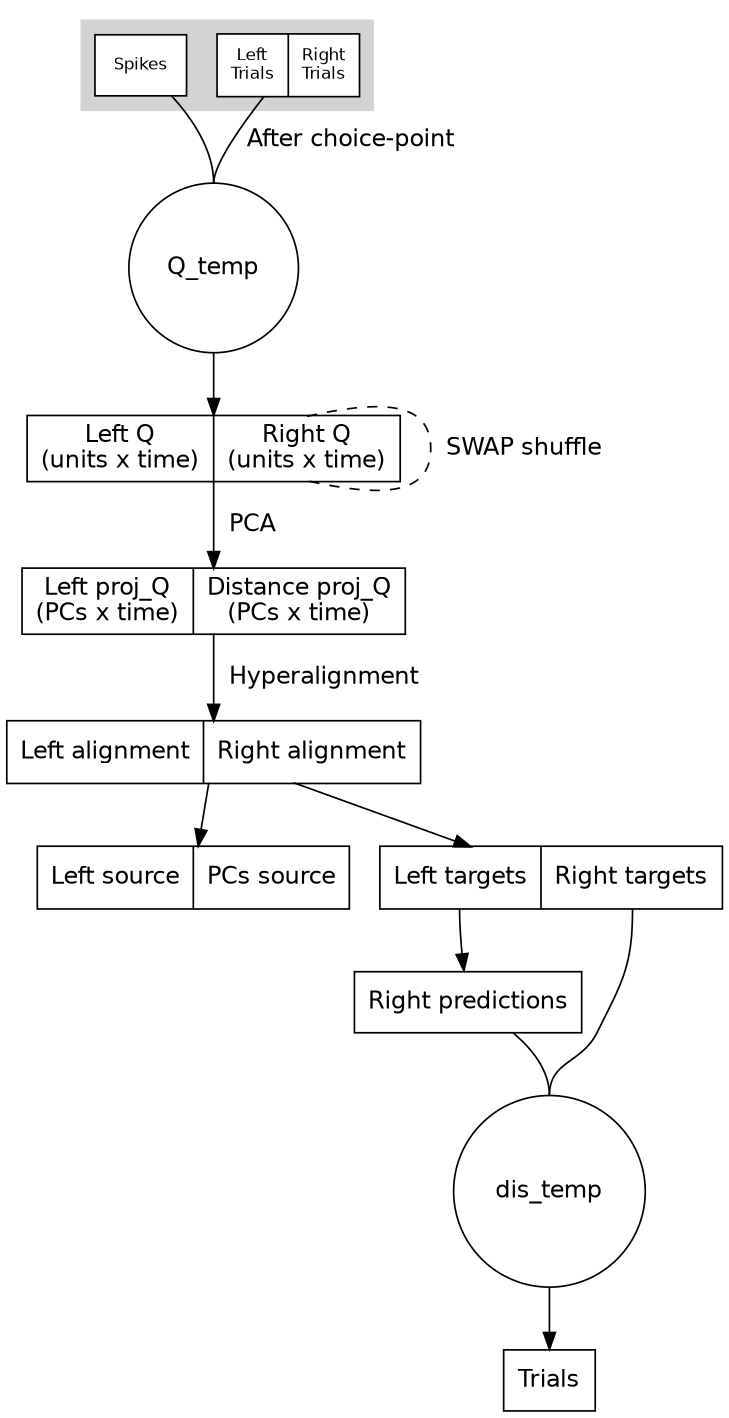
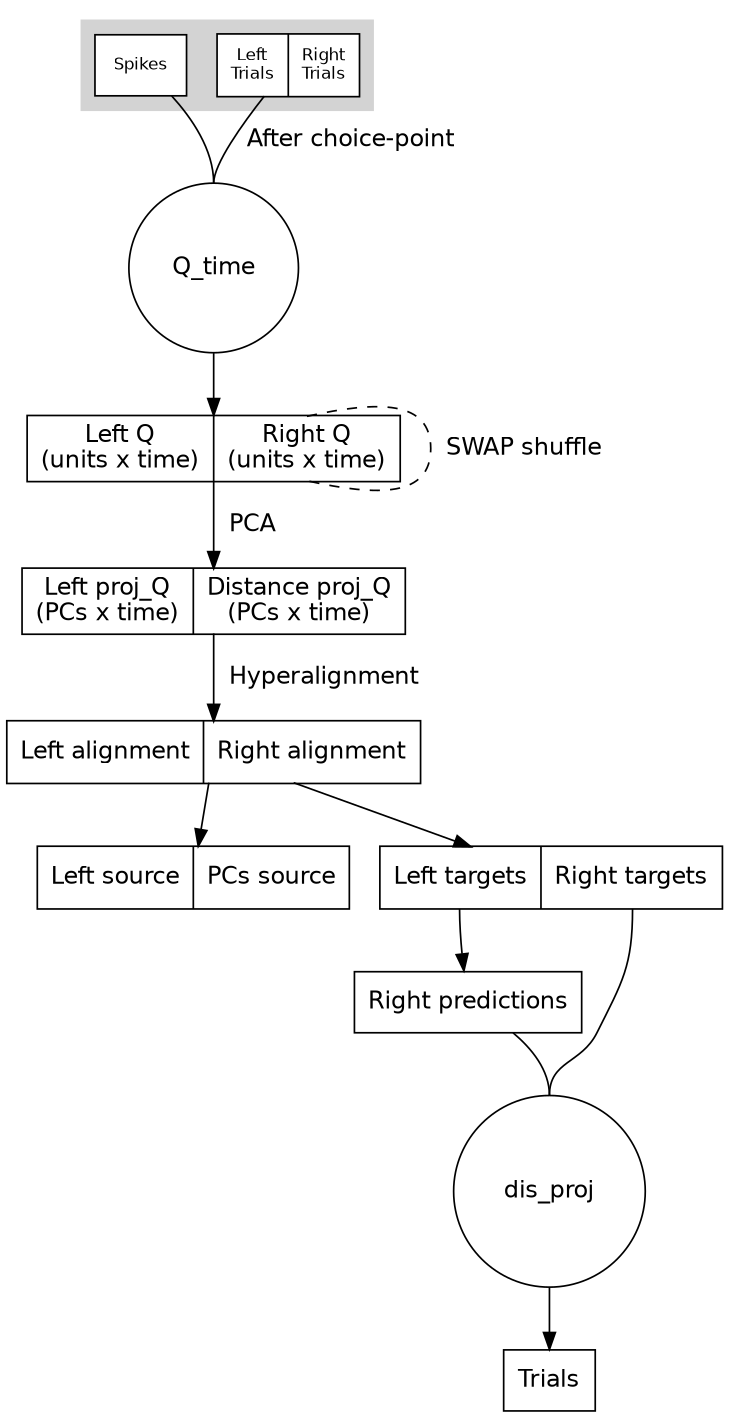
(214, 268) -> (214, 268)
(549, 1191) -> (549, 1191)
